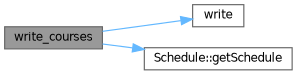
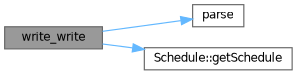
(218, 16) -> (218, 16)
(54, 38) -> (54, 38)
